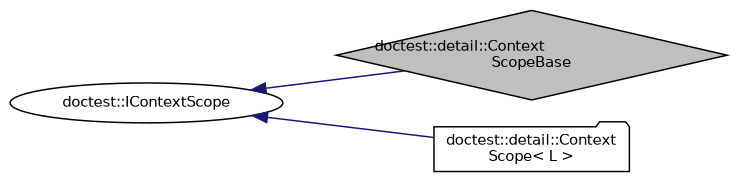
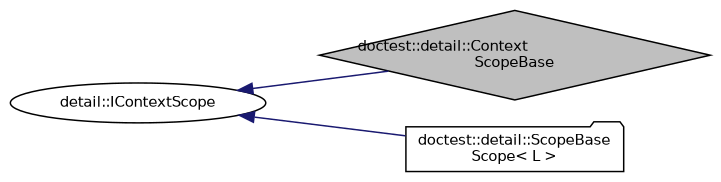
(147, 103) -> (138, 103)
(532, 149) -> (515, 149)
